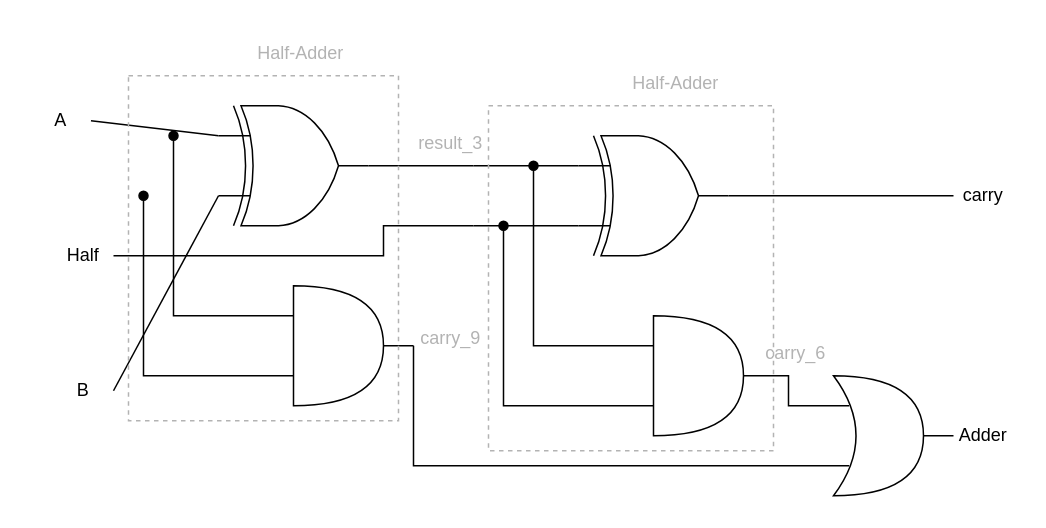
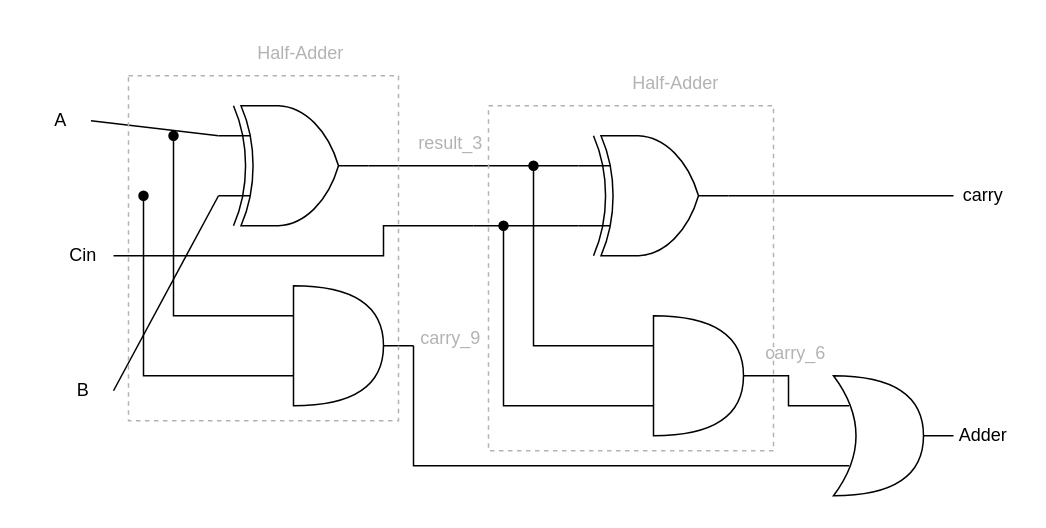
(83, 256) -> (83, 256)
